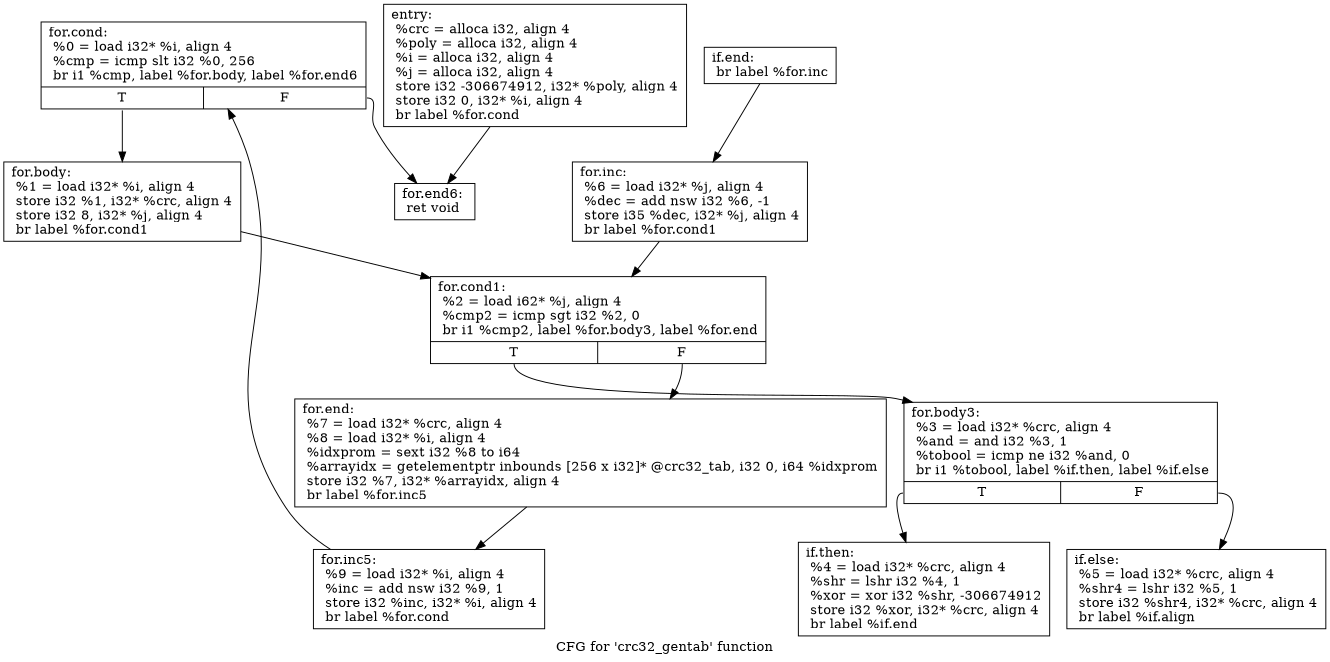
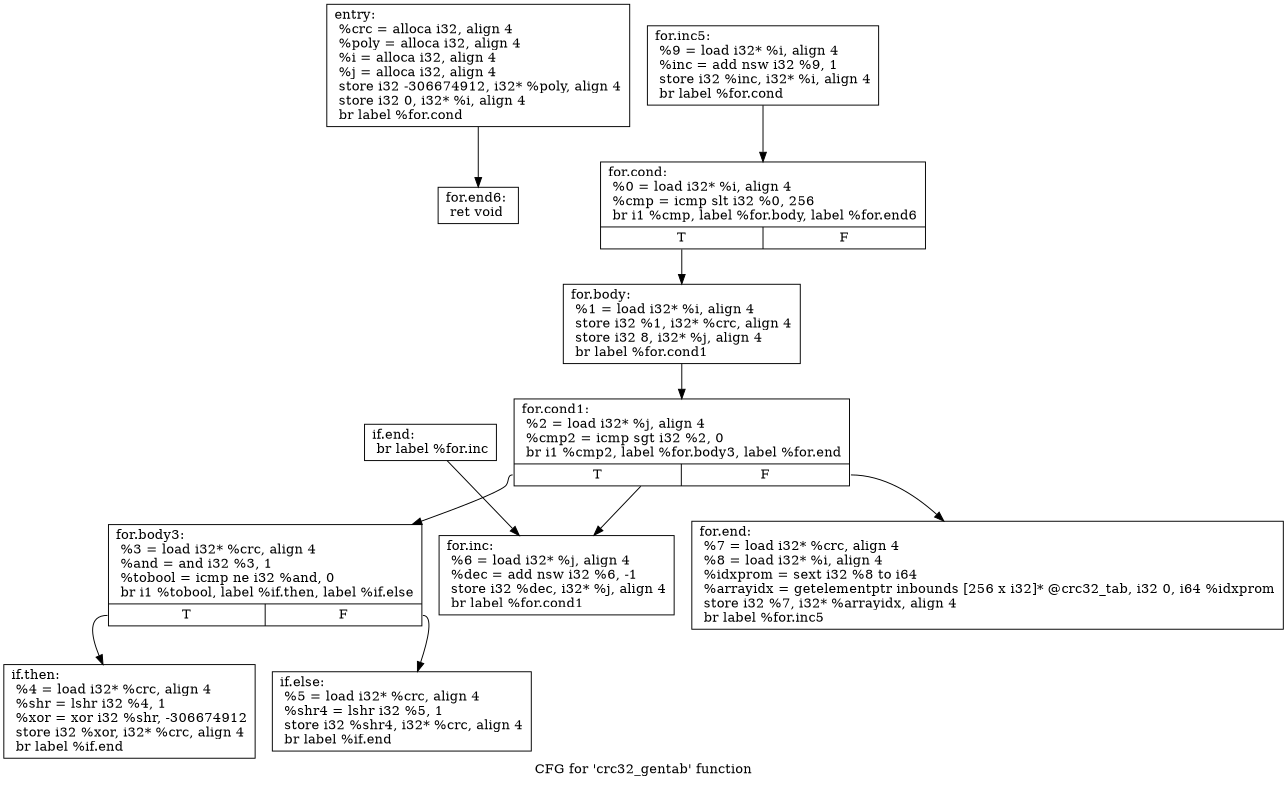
(381, 139) -> none
(690, 215) -> (557, 589)
(649, 255) -> (621, 507)
(530, 301) -> (614, 424)
(505, 525) -> none
(1135, 617) -> (336, 740)
